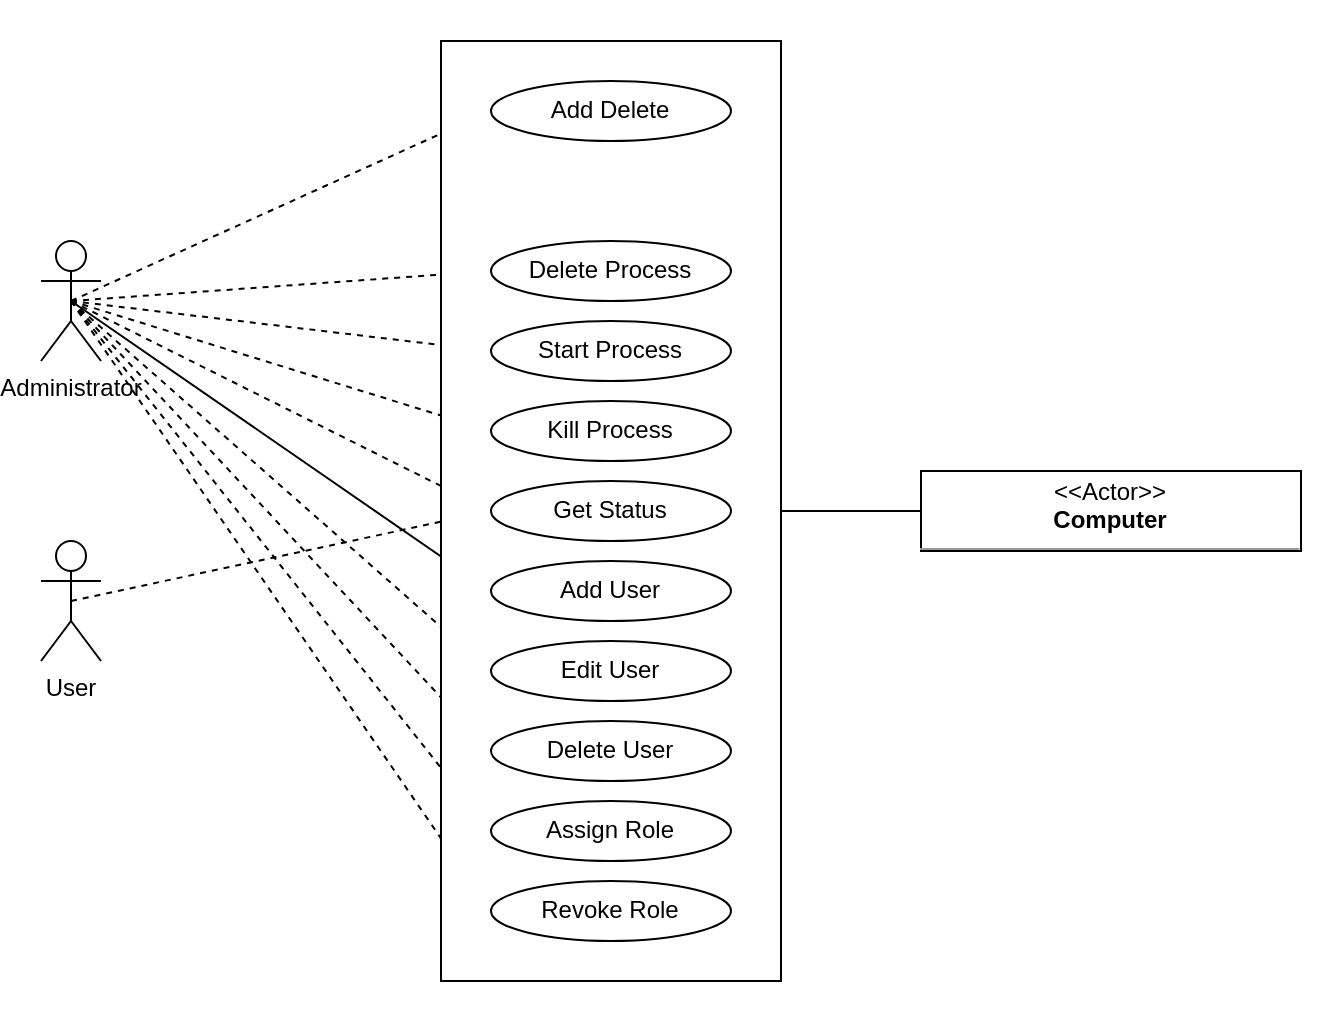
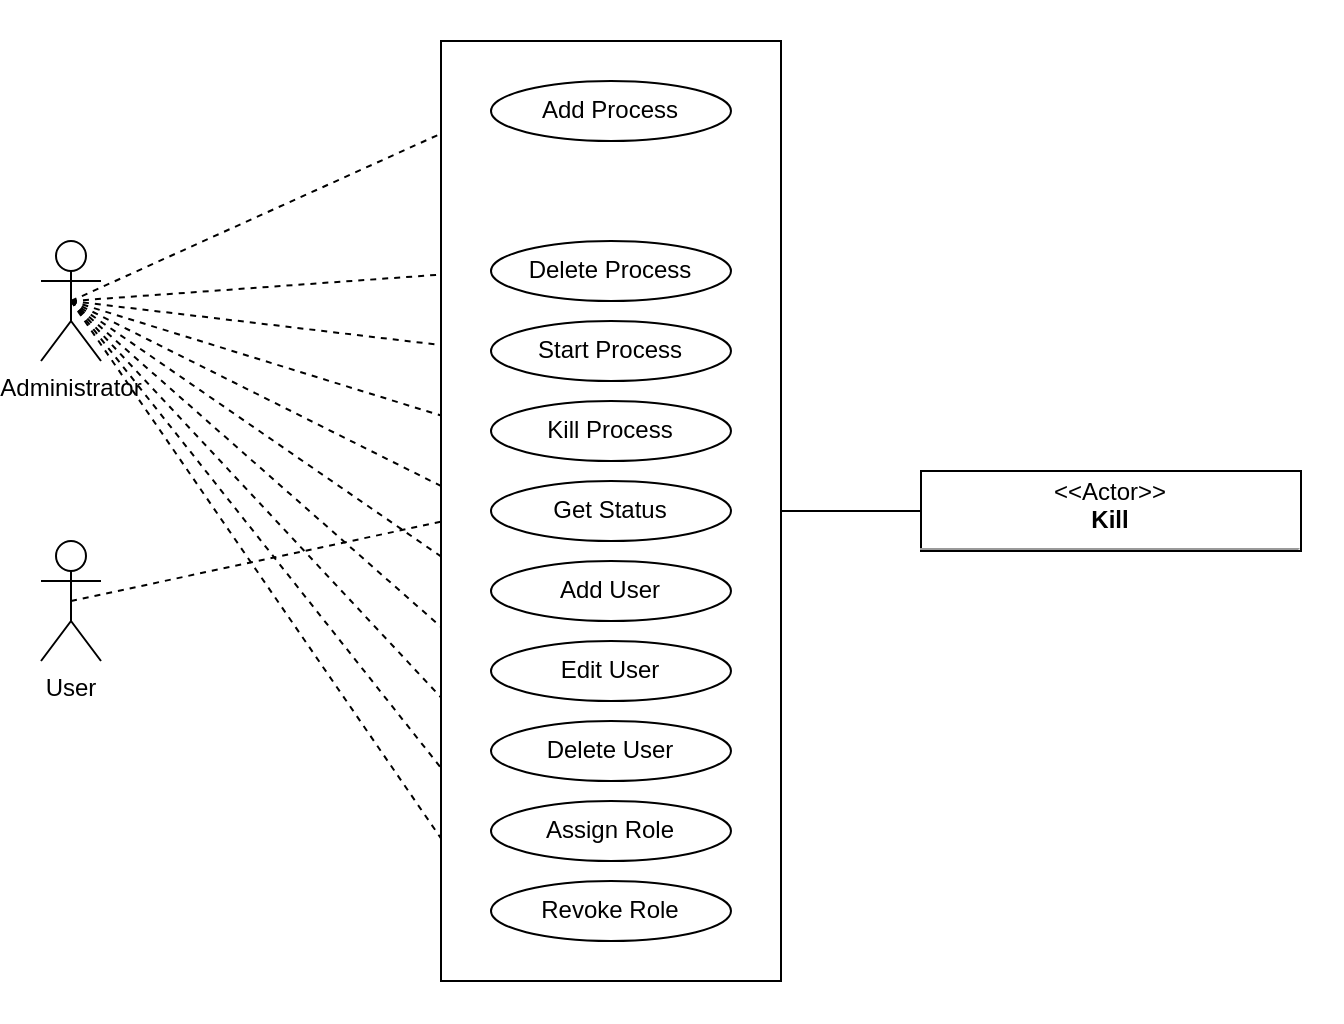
(611, 111) -> (611, 111)
(246, 422) -> (246, 422)
(981, 500) -> (981, 500)
